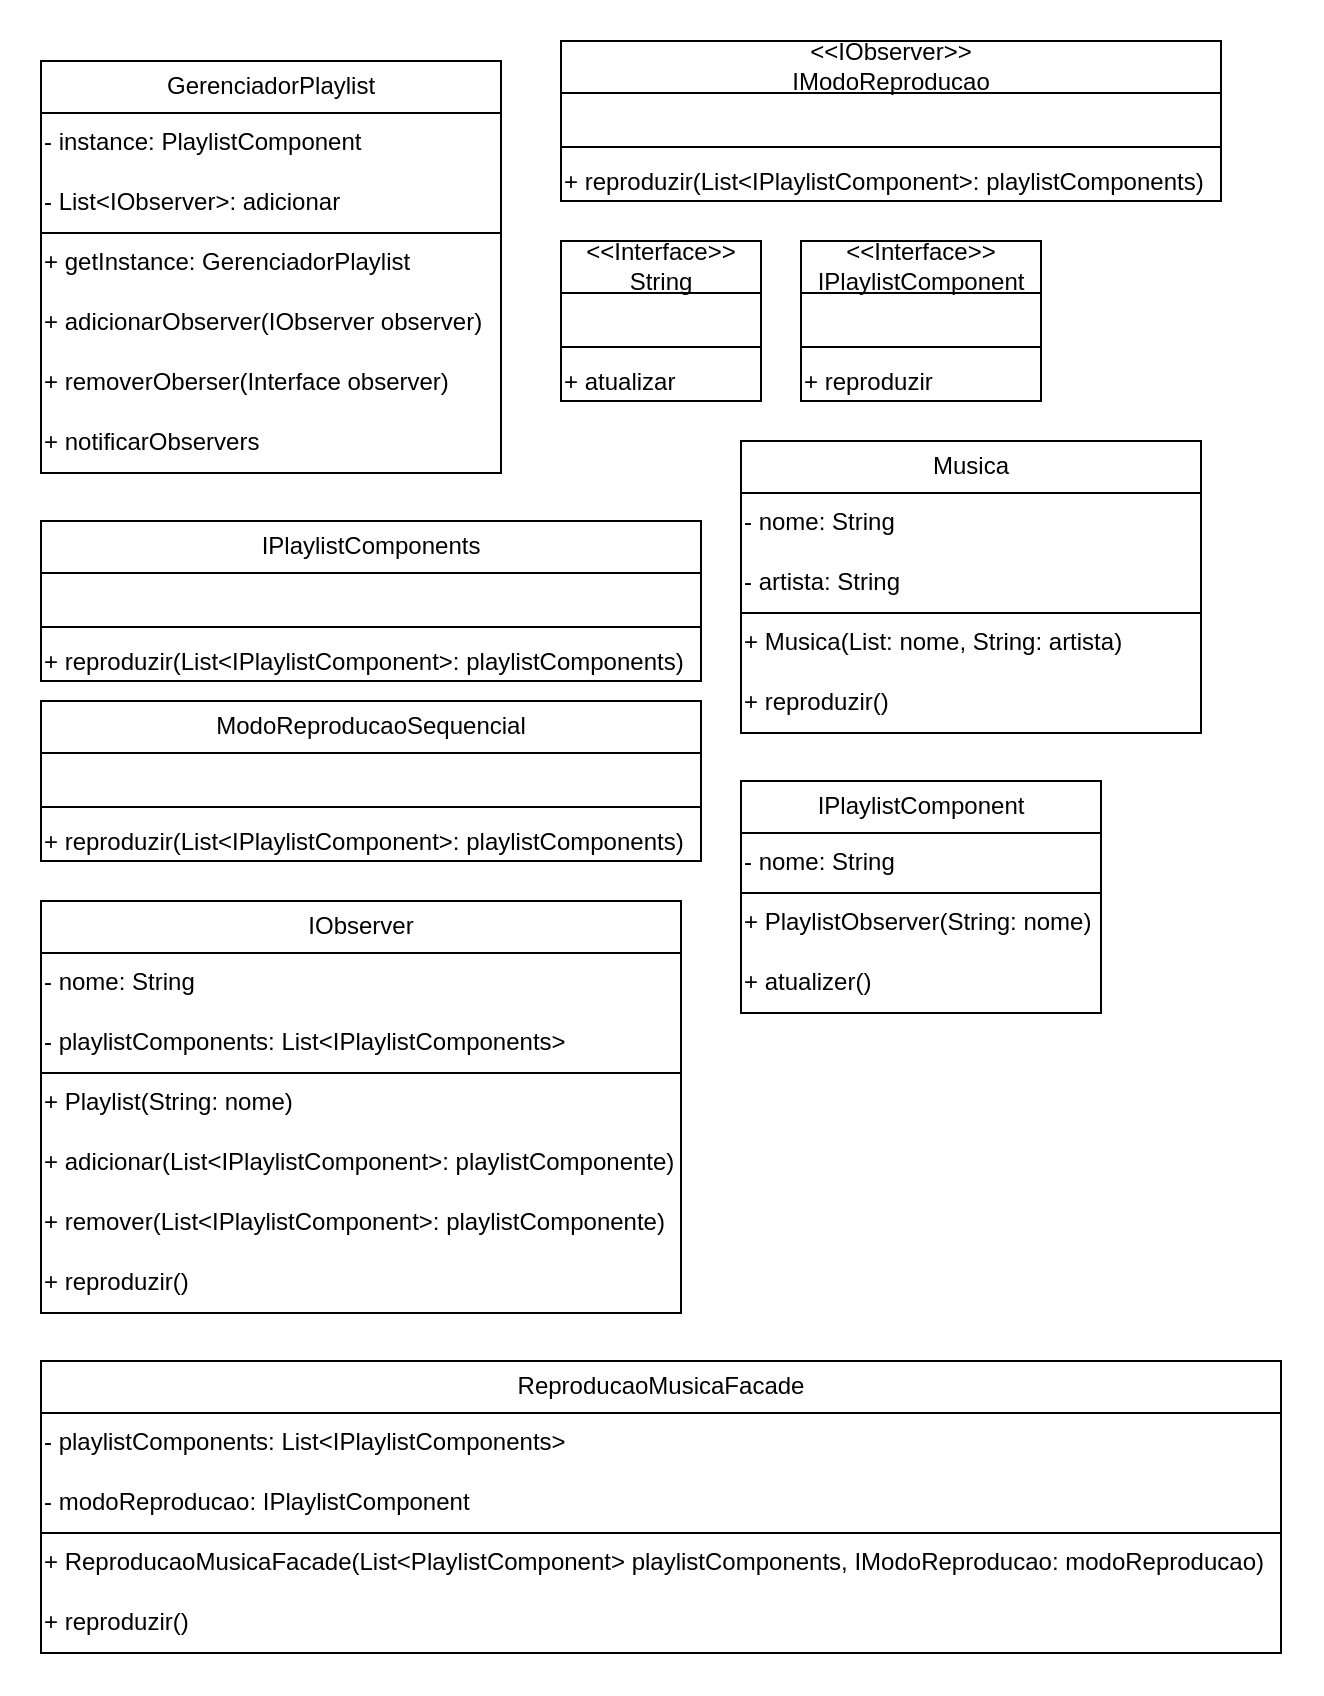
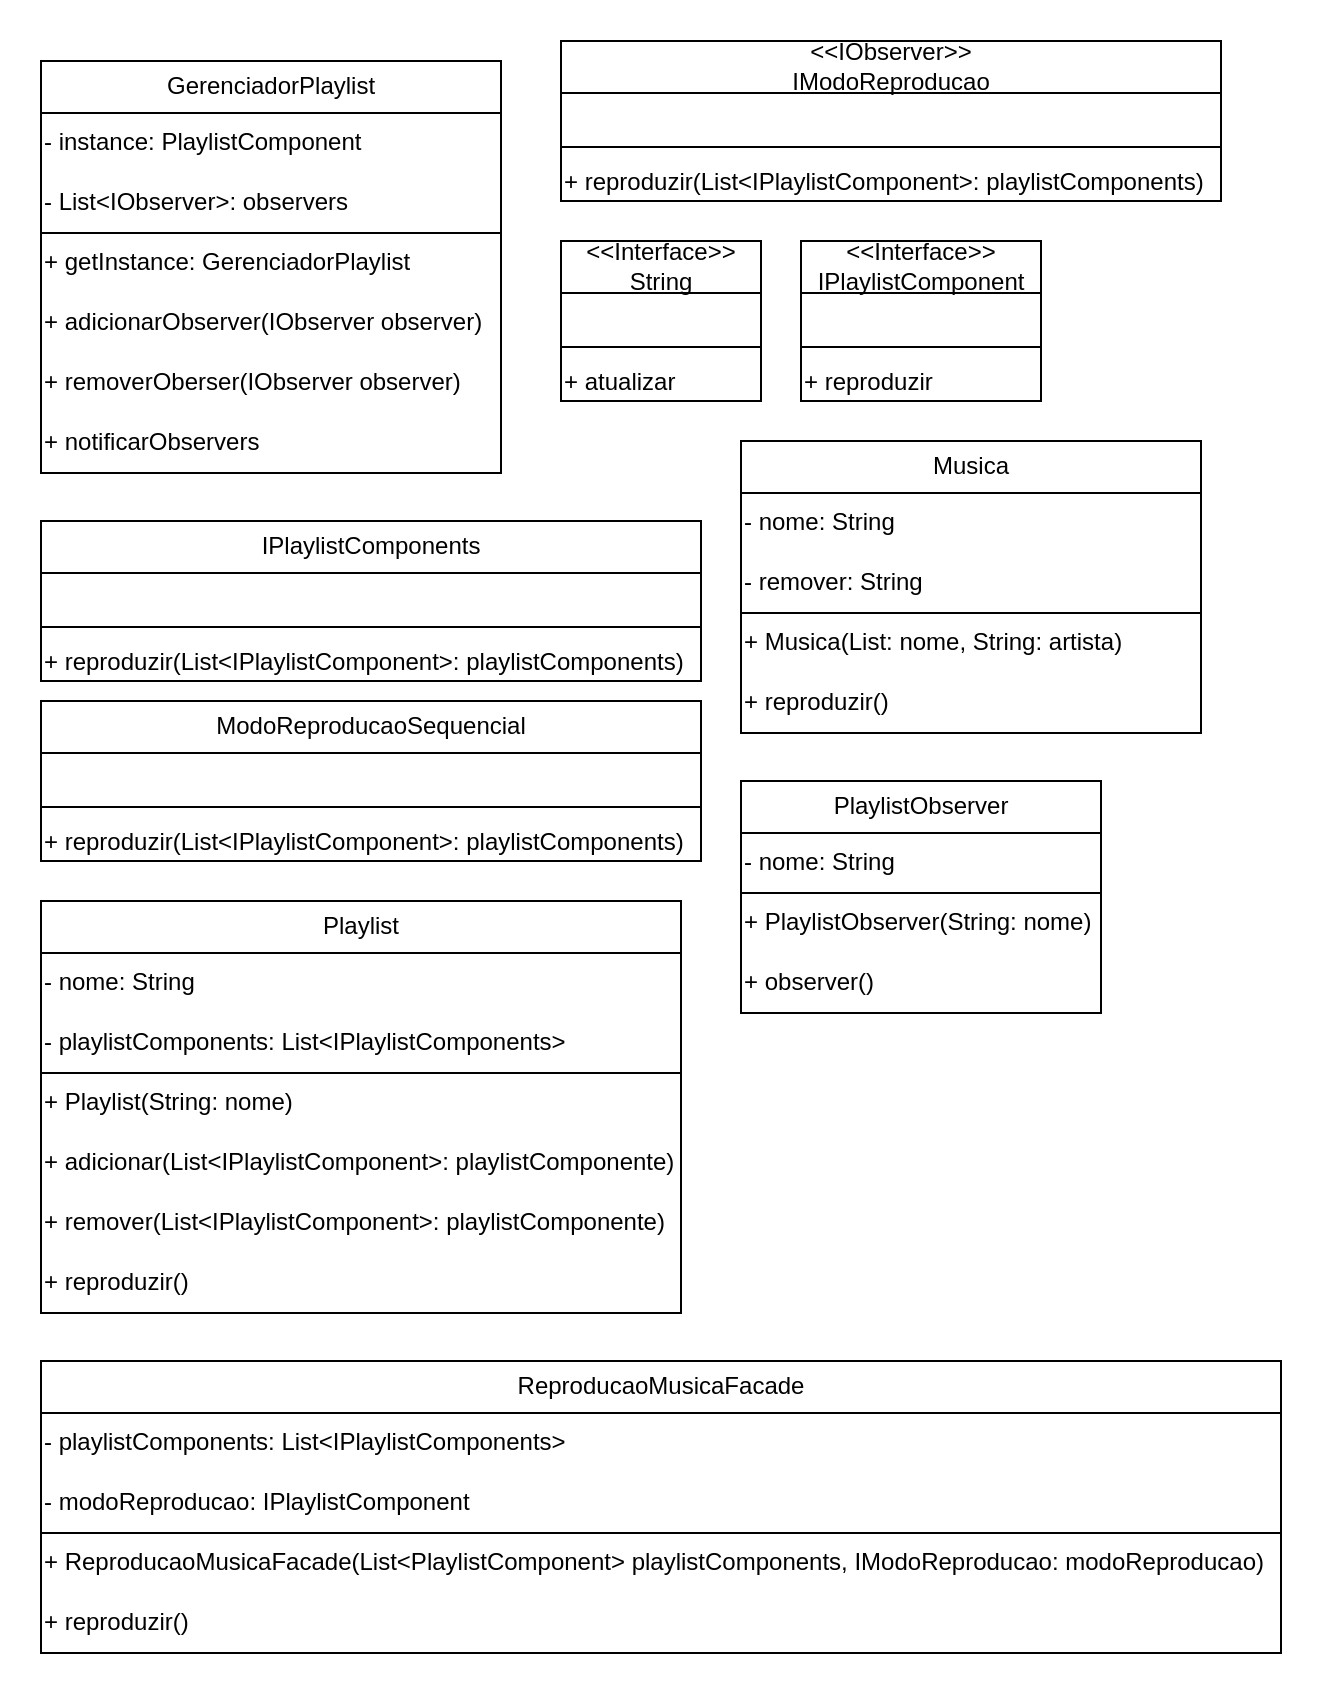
(214, 203) -> (221, 203)
(273, 383) -> (273, 383)
(844, 583) -> (847, 583)
(922, 807) -> (922, 807)
(362, 927) -> (362, 927)
(823, 983) -> (823, 983)
